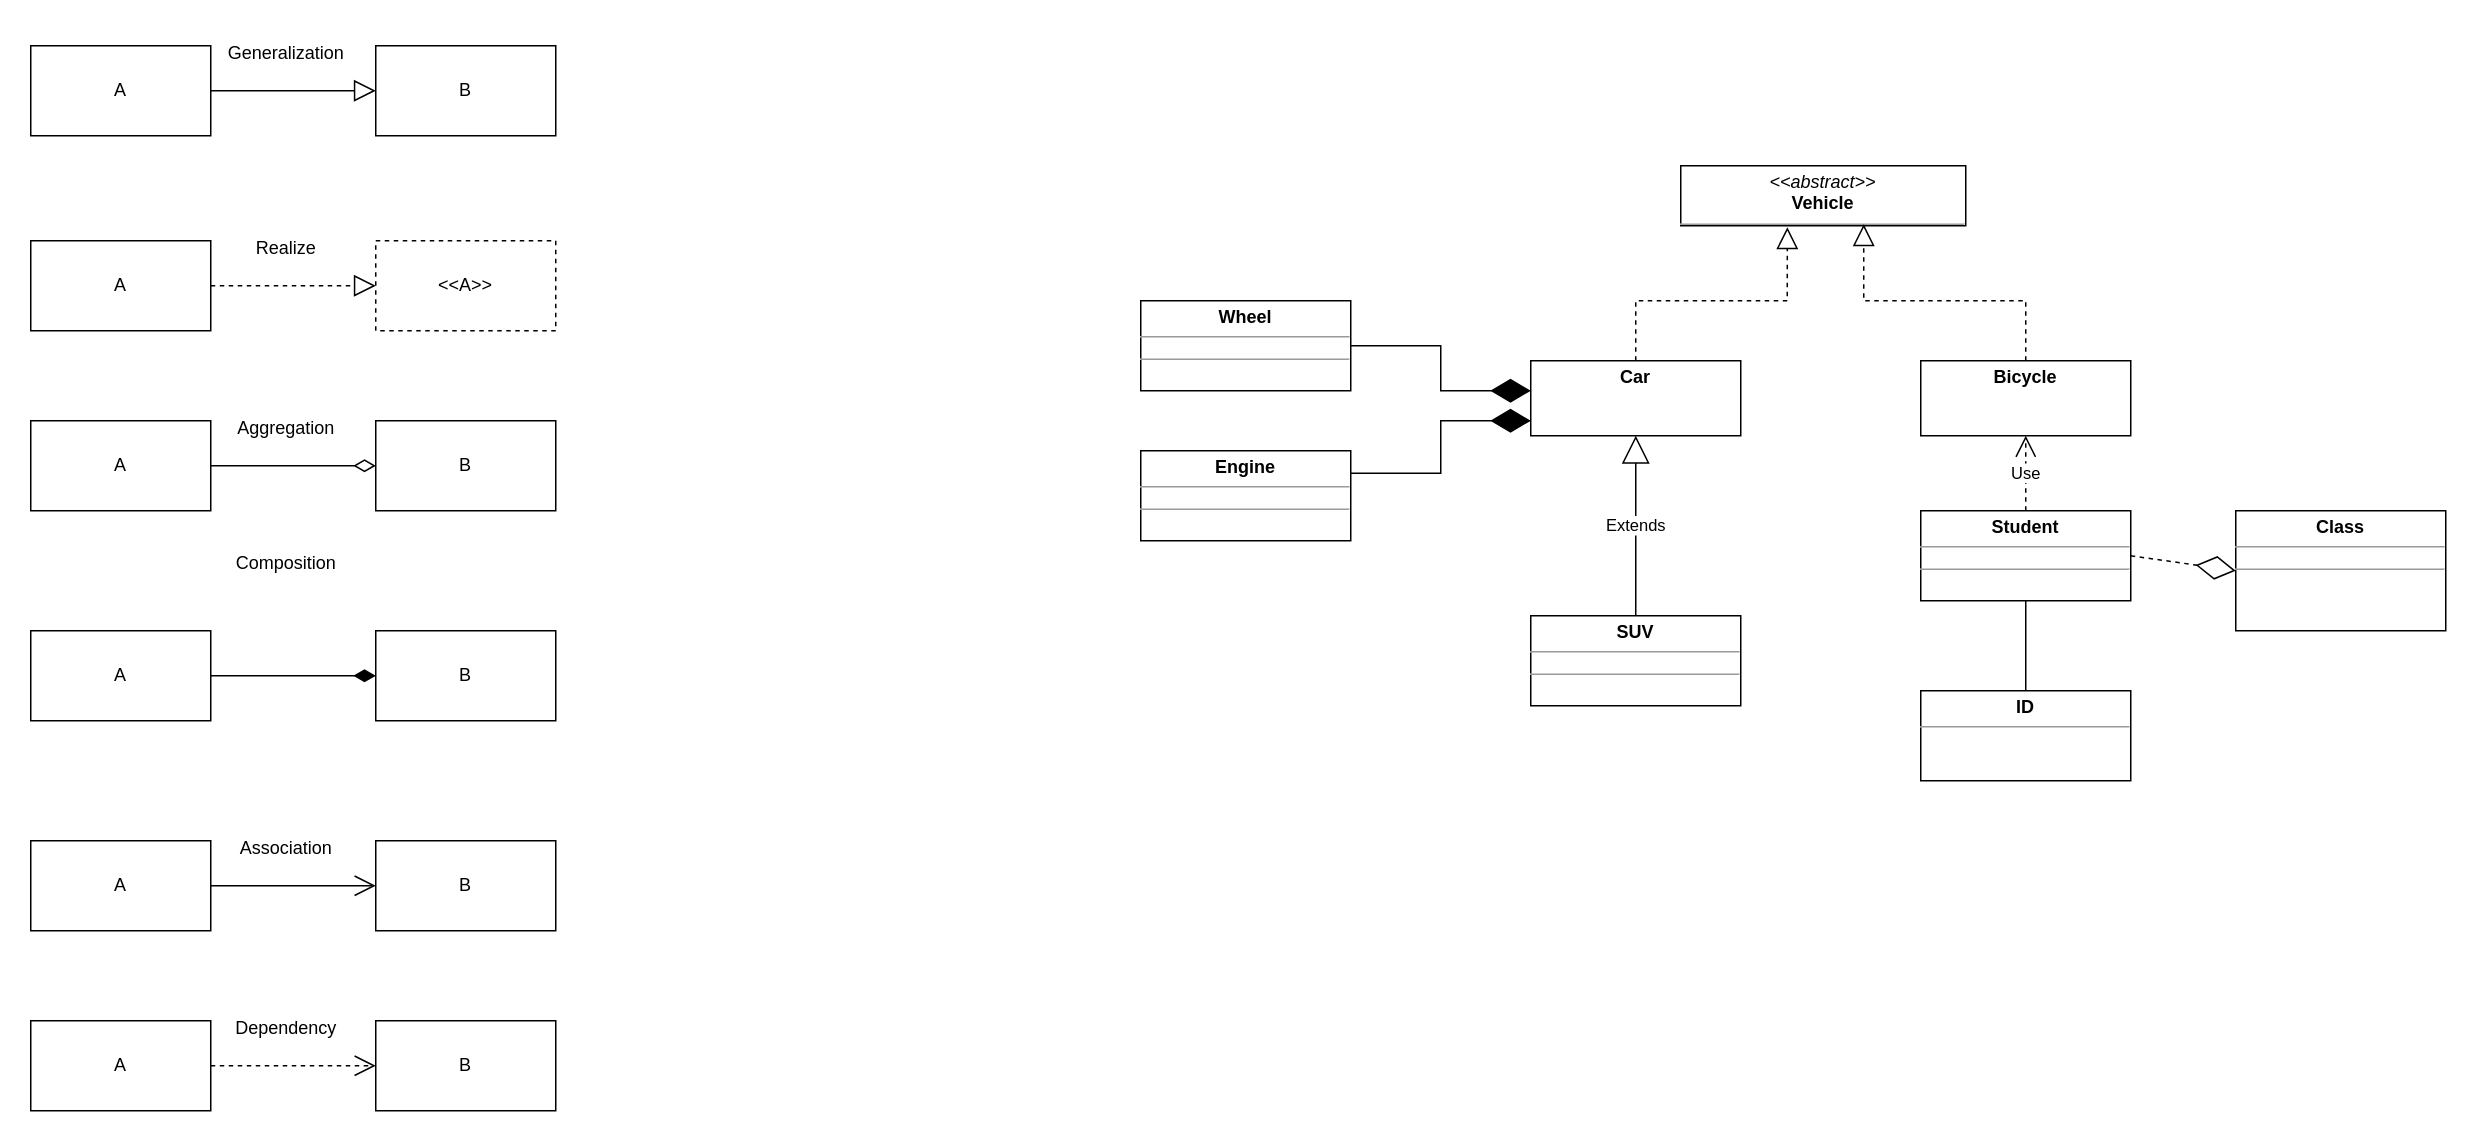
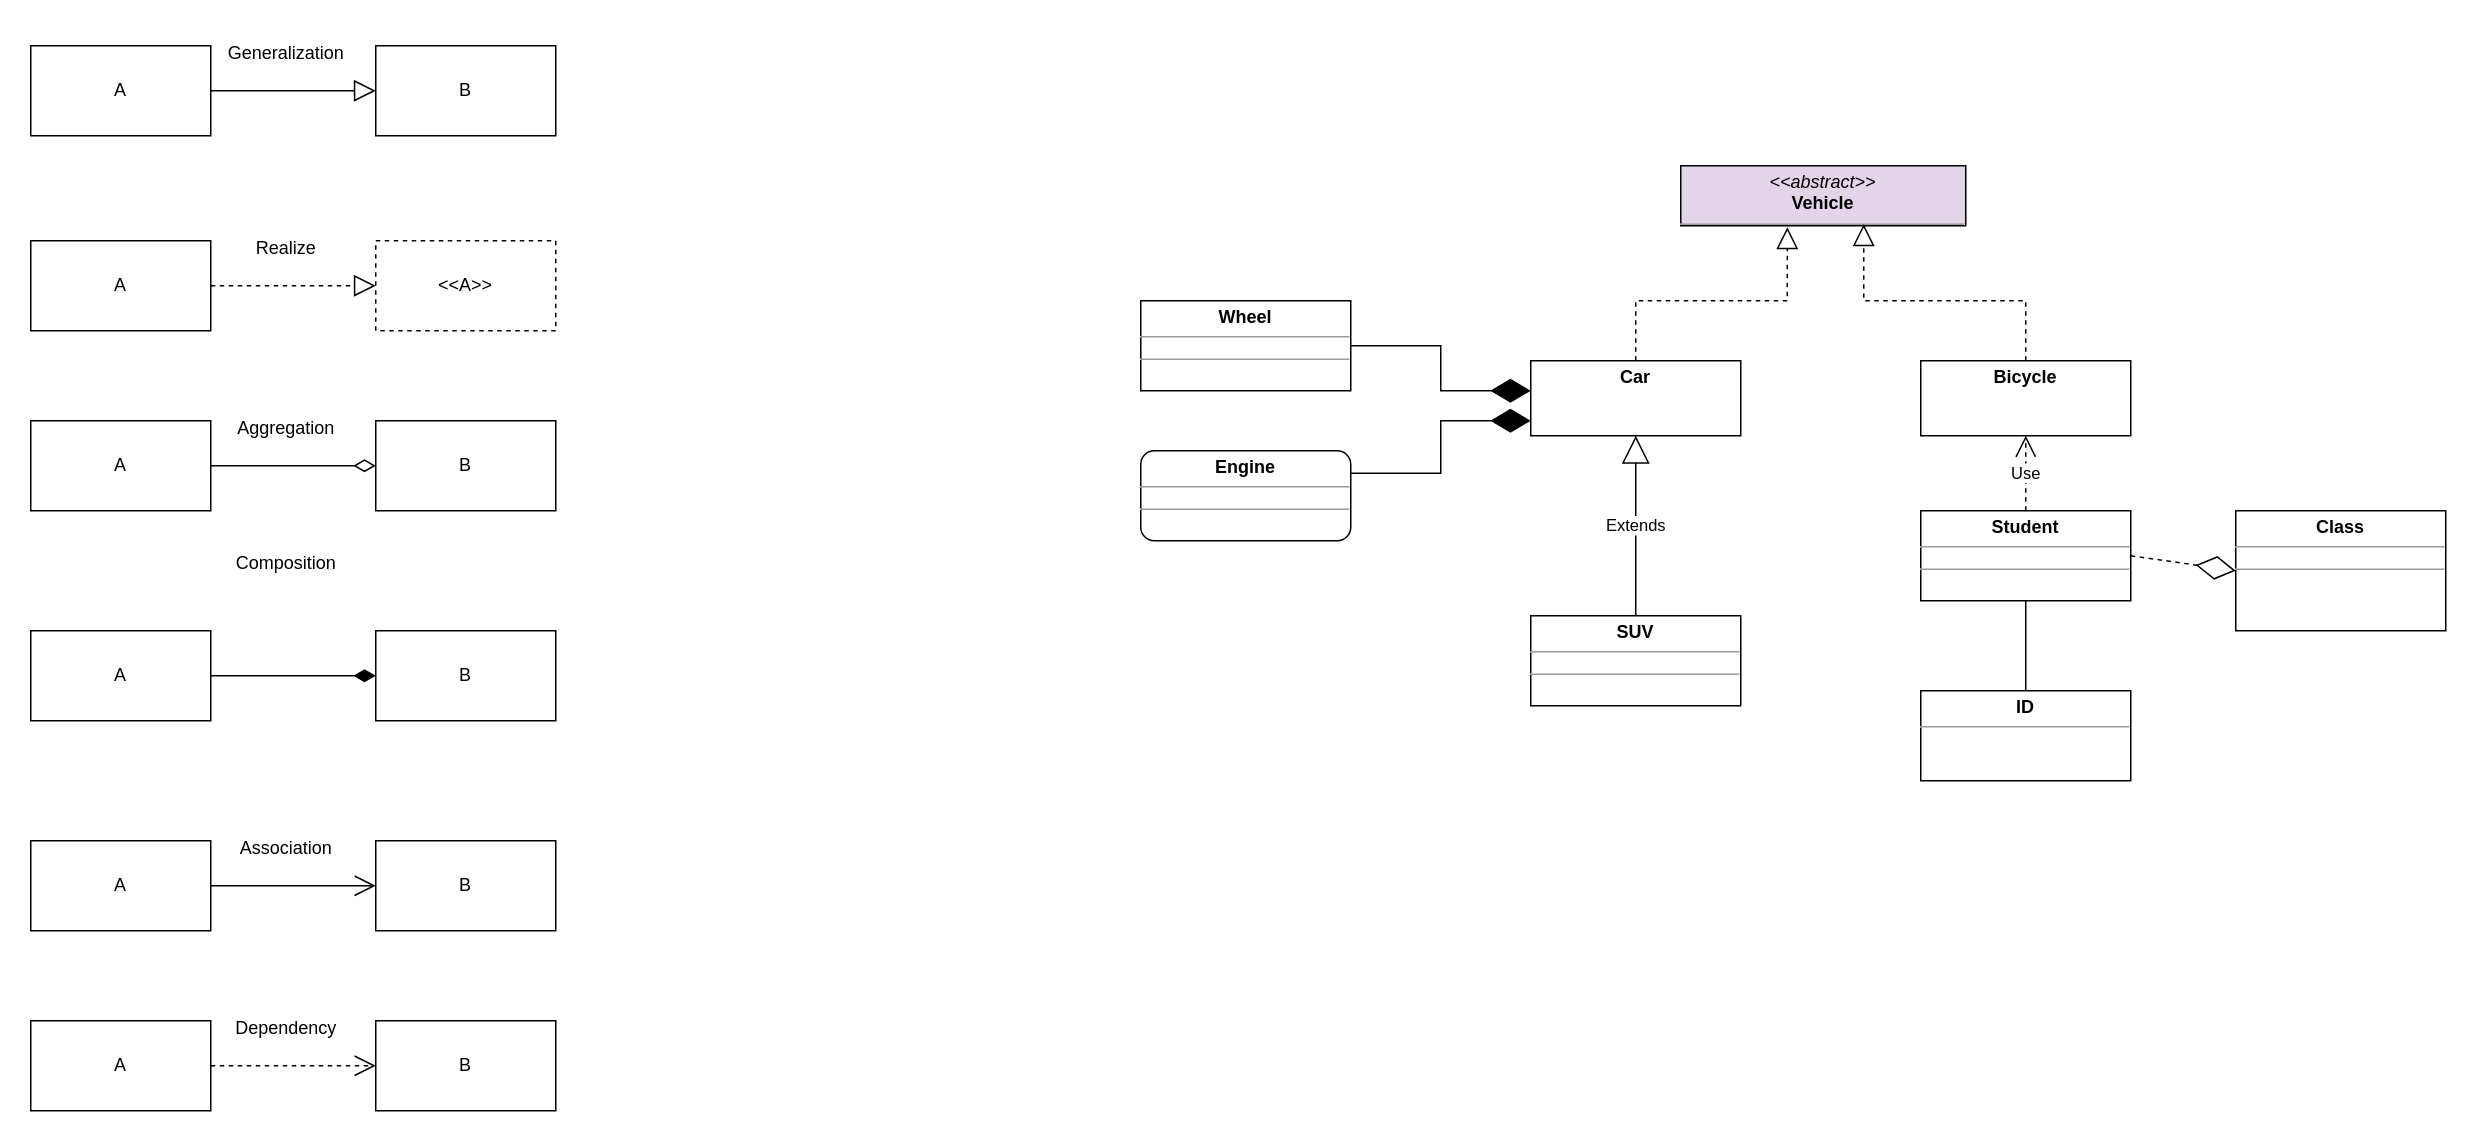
(1823, 196) -> (1823, 196)
(1246, 496) -> (1246, 496)
